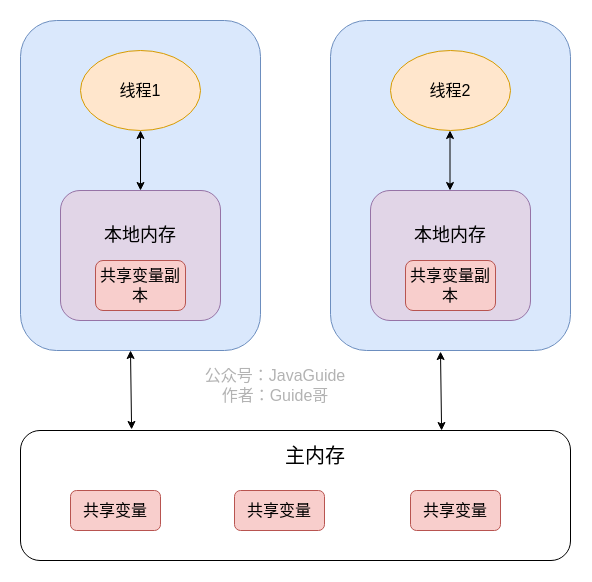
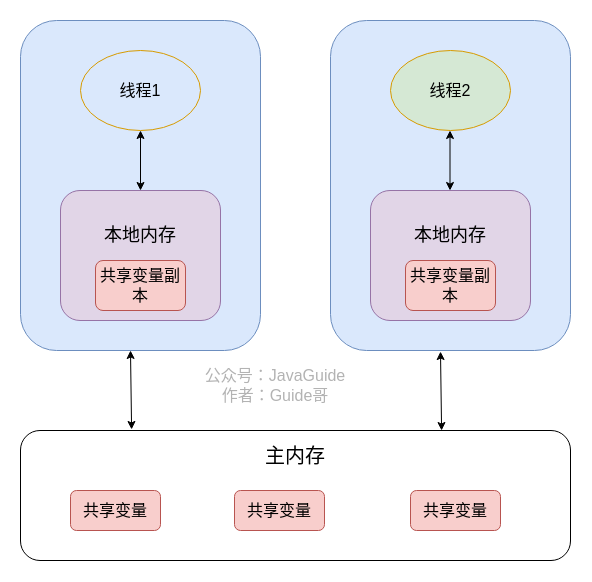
(141, 91) -> (141, 91)
(451, 91) -> (451, 91)
(316, 456) -> (296, 456)
